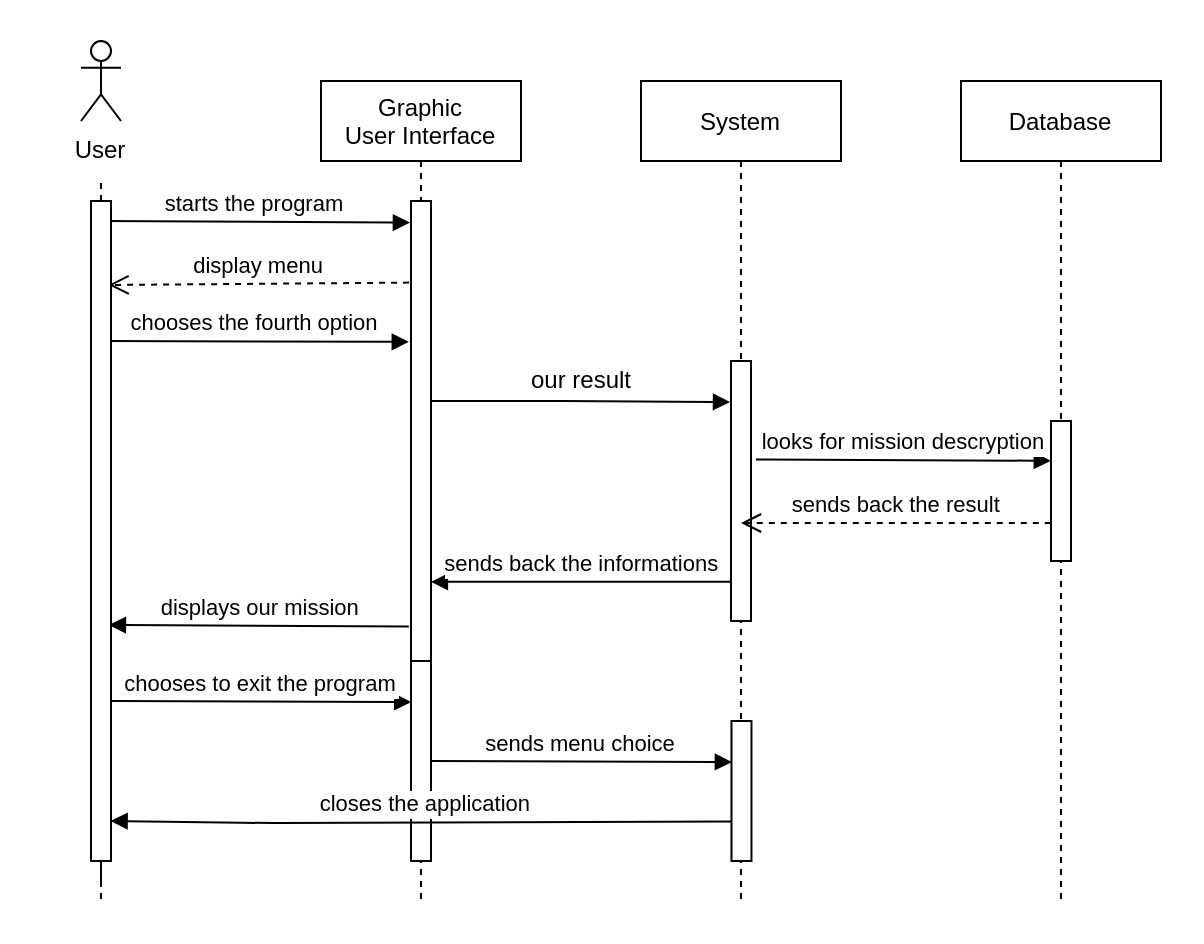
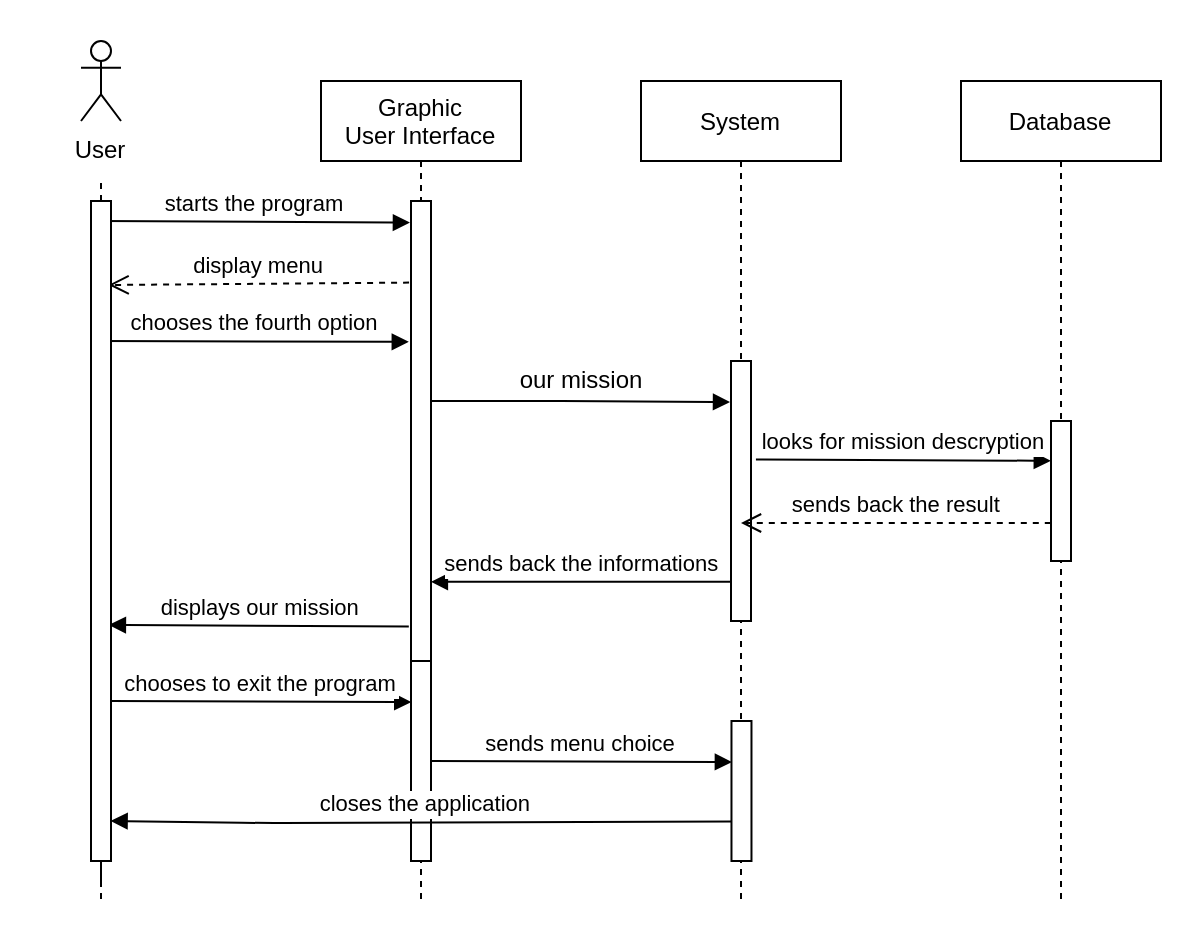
(582, 381) -> (582, 381)
